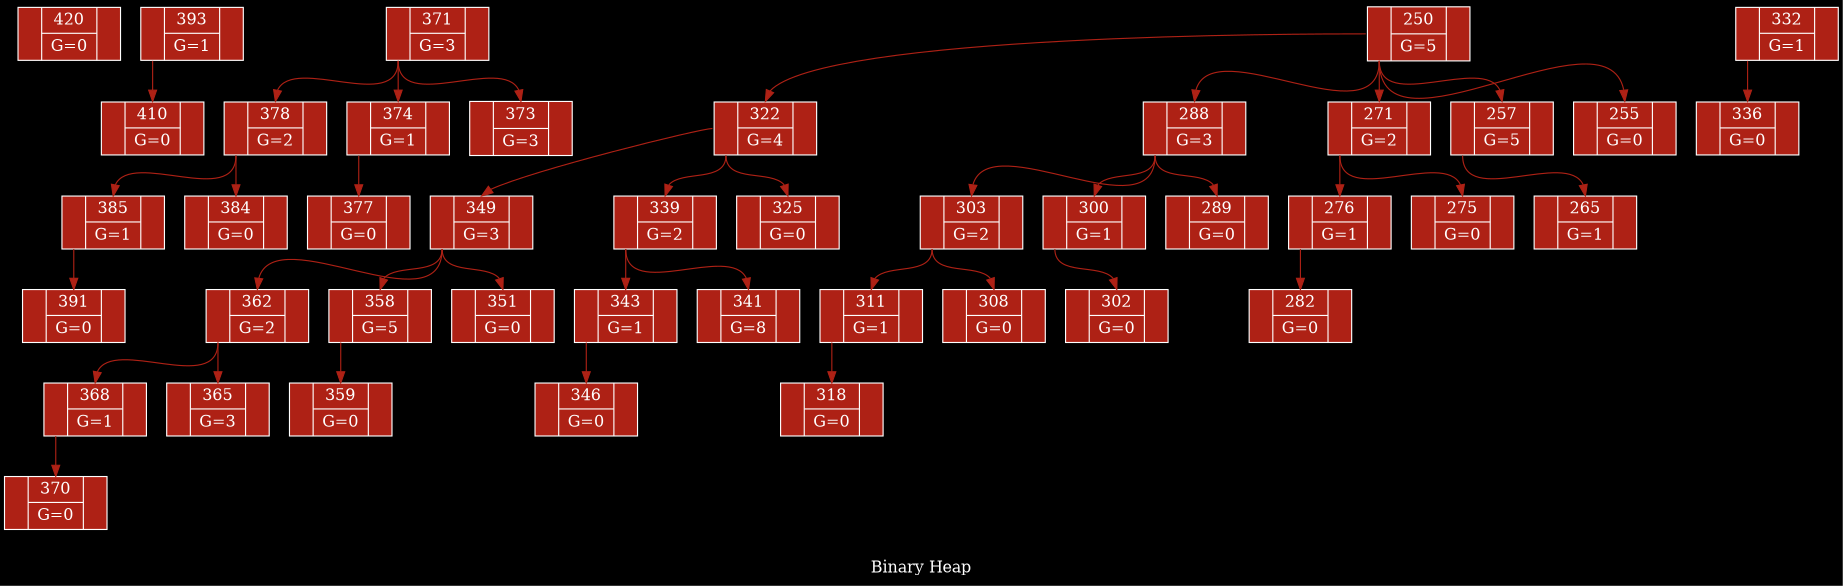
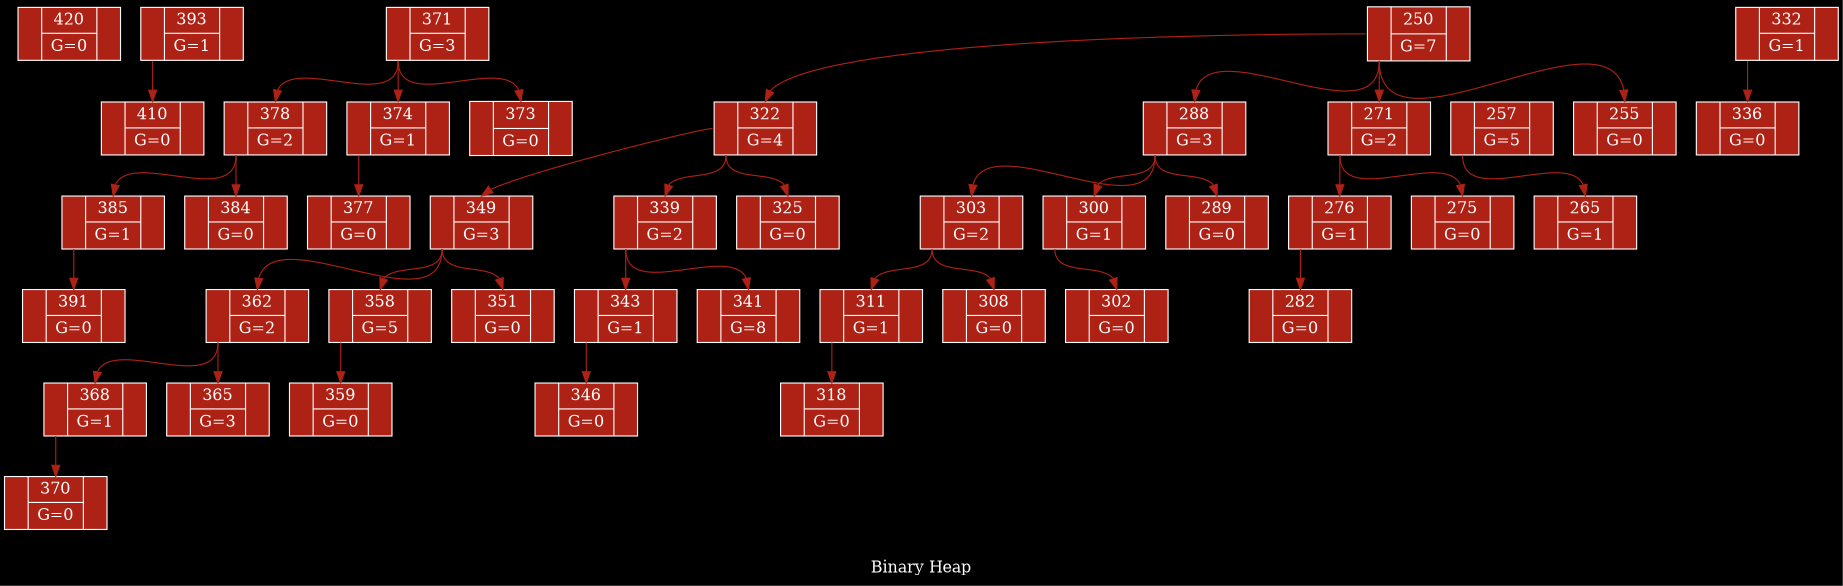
(1419, 47) -> (1419, 47)
(1435, 82) -> none
(521, 141) -> (521, 141)
